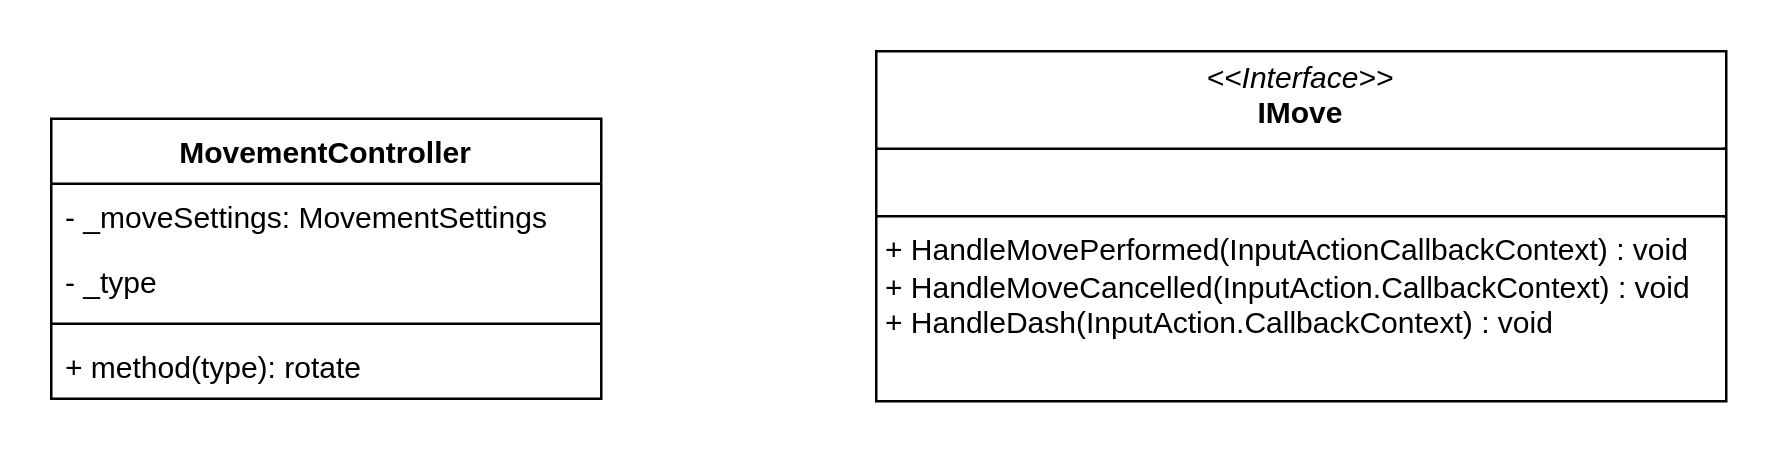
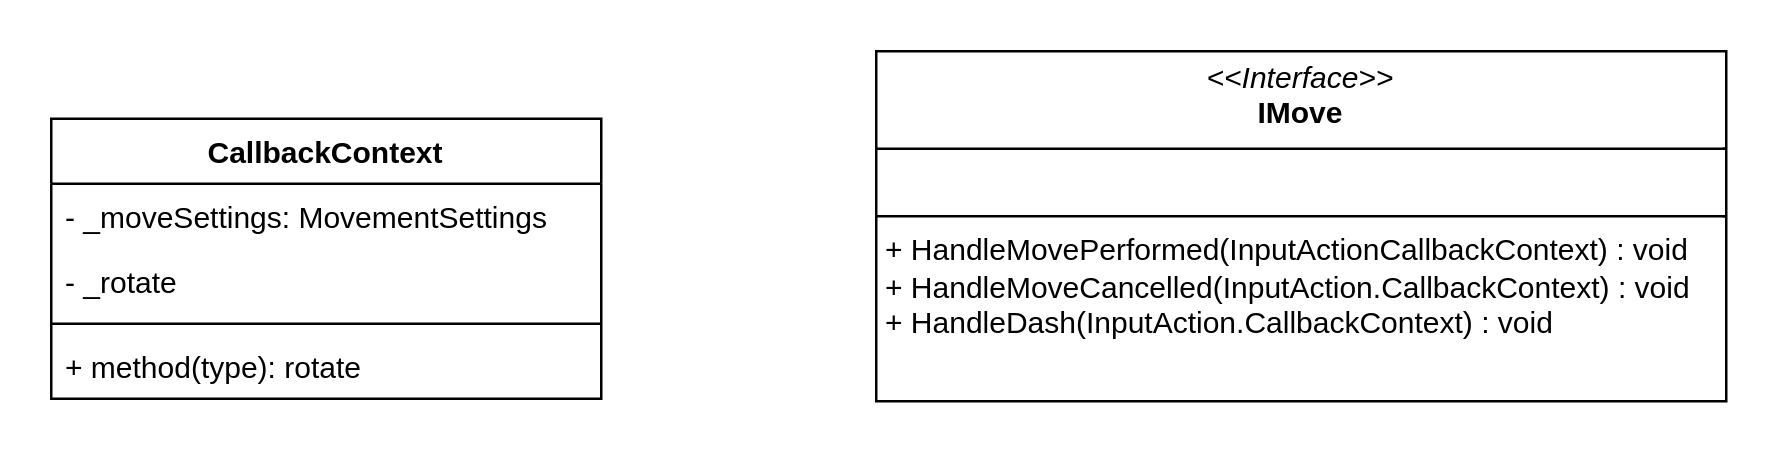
(326, 154) -> (326, 154)
(121, 284) -> (138, 284)
